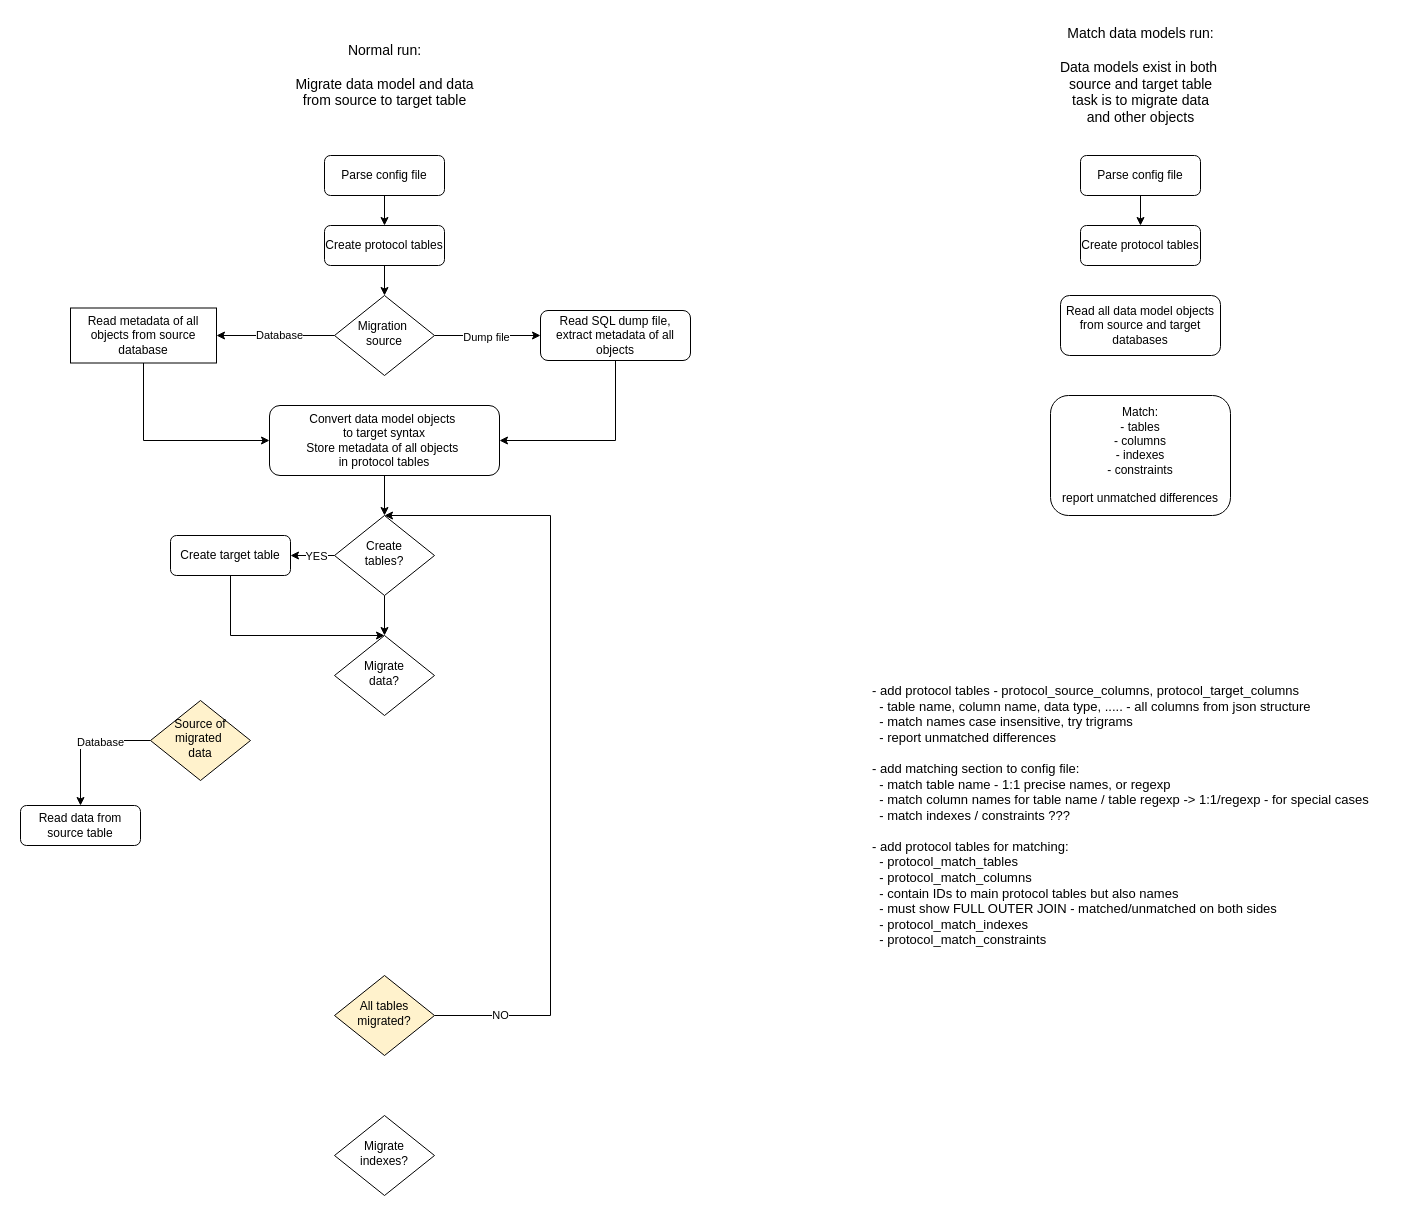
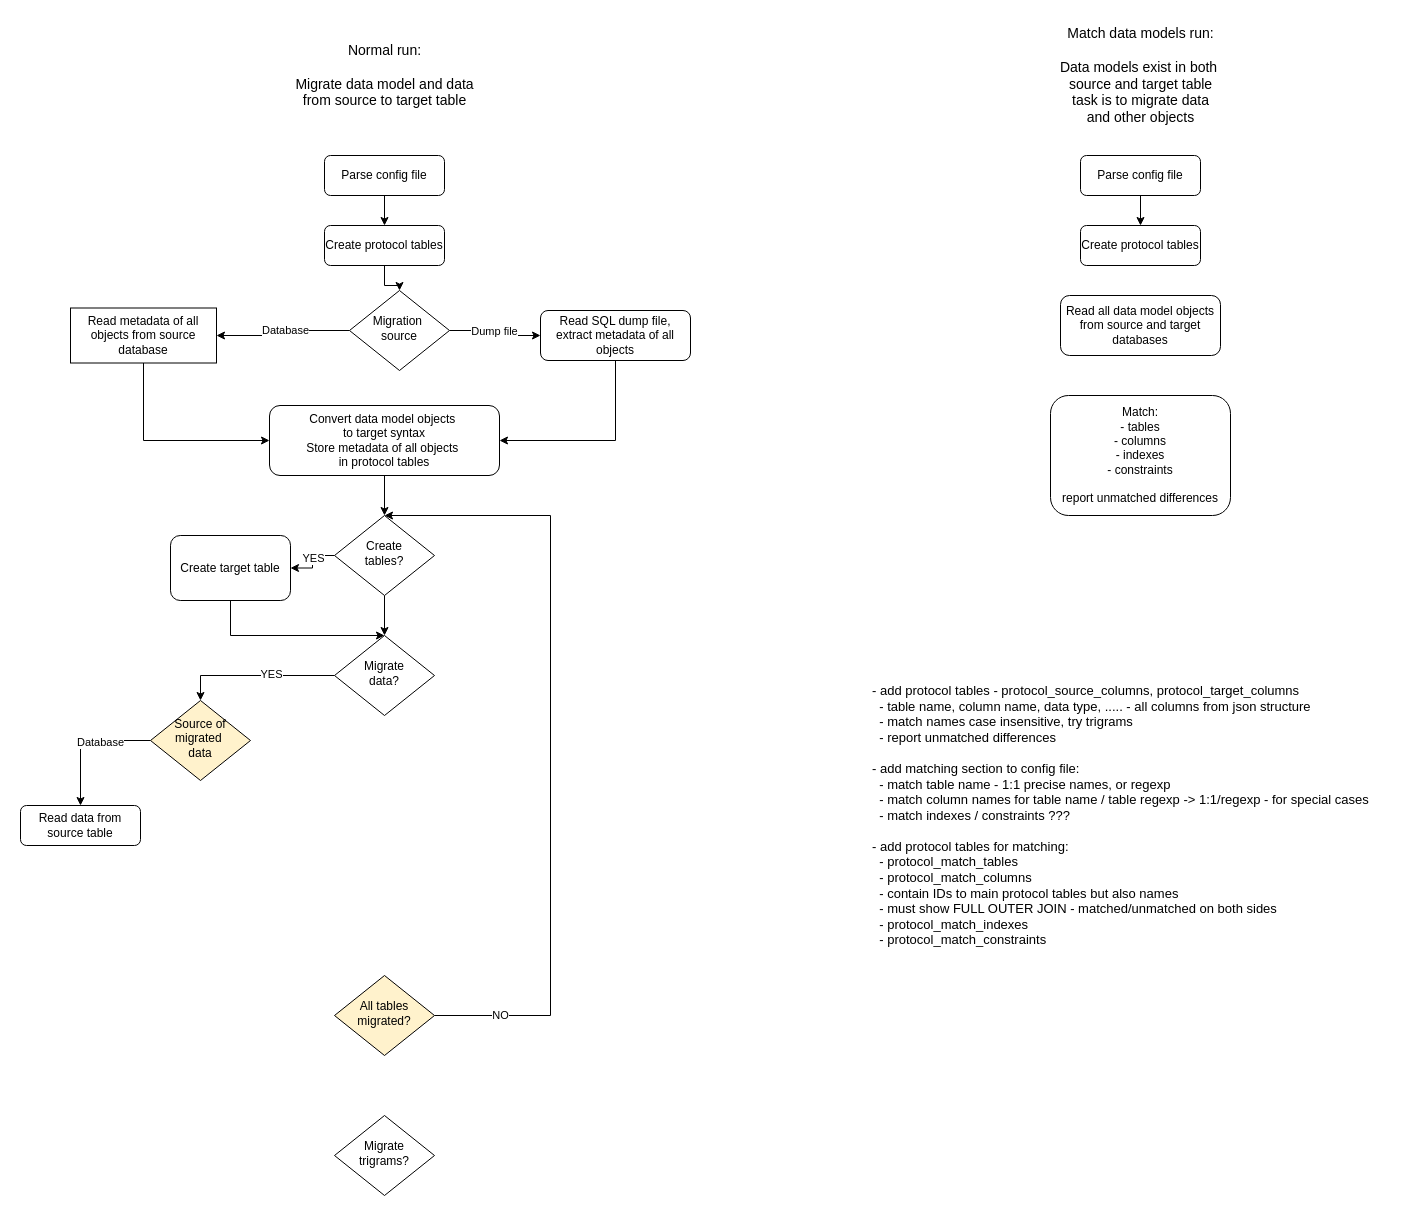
(385, 336) -> (400, 331)
(231, 556) -> (231, 568)
none -> (259, 676)
(385, 1154) -> (385, 1154)
